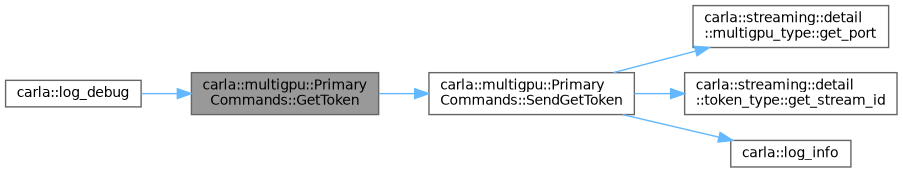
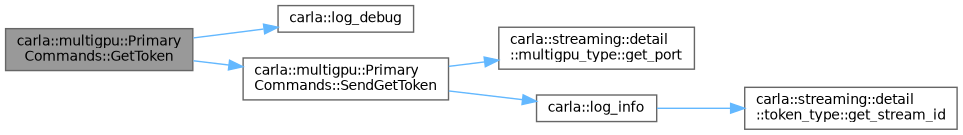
(159, 94) -> (229, 33)
(652, 94) -> (694, 108)
